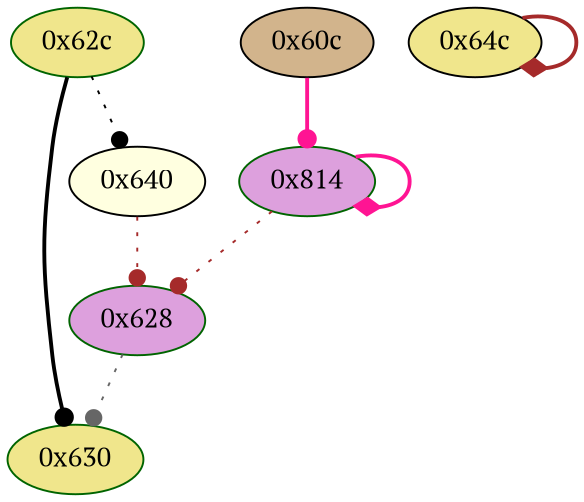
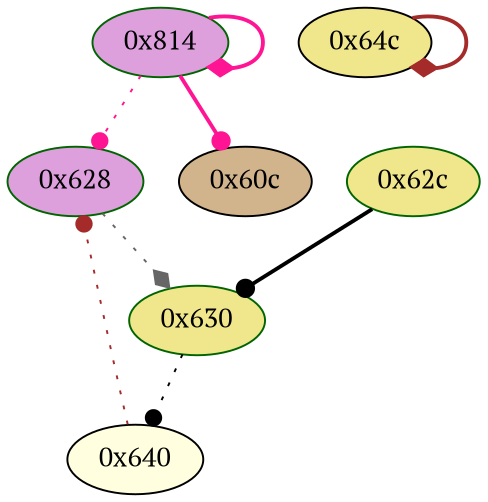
(104, 104) -> (170, 382)
(307, 104) -> (198, 105)
(228, 246) -> (122, 105)
(110, 382) -> (128, 242)
